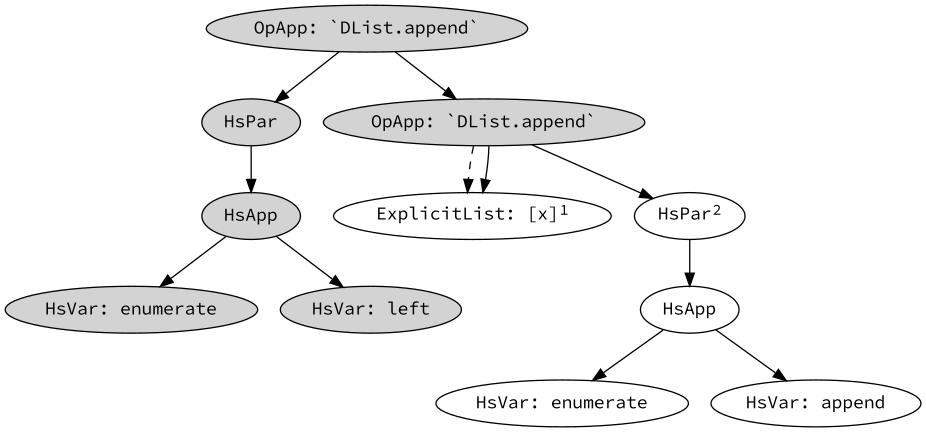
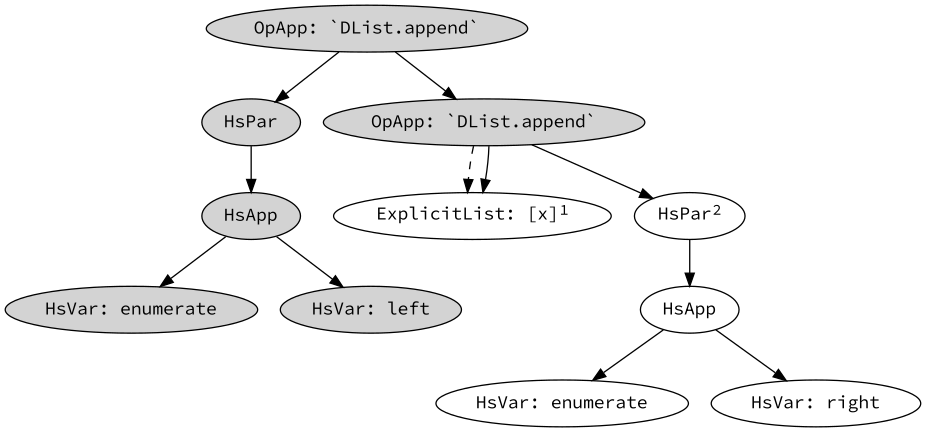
(816, 403) -> (816, 403)
